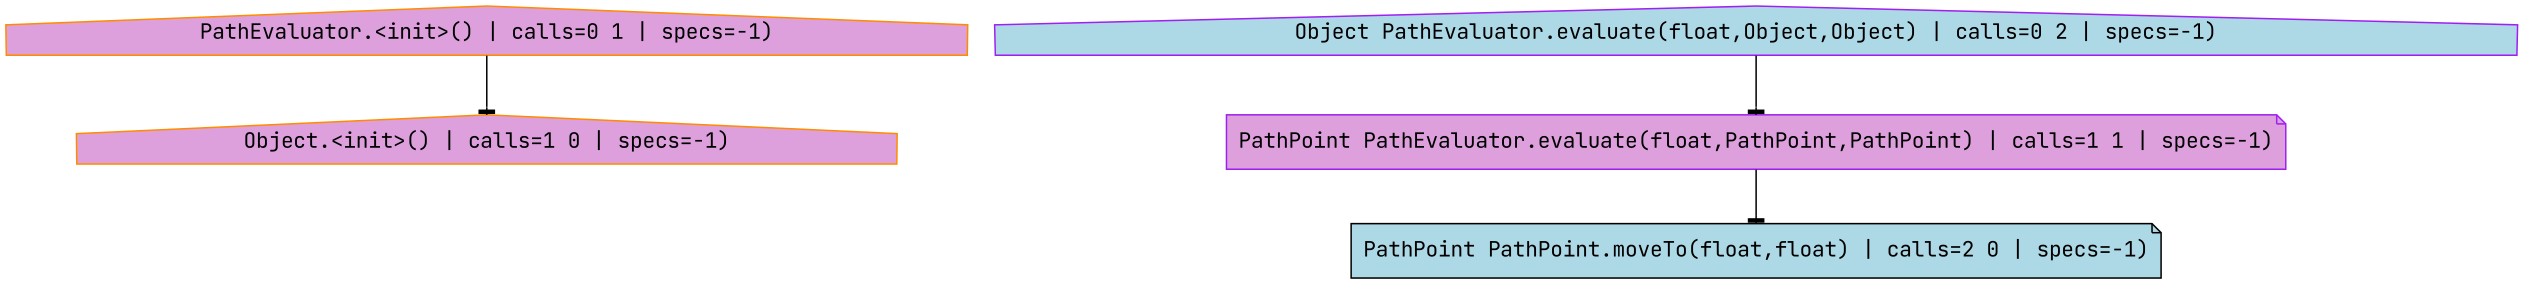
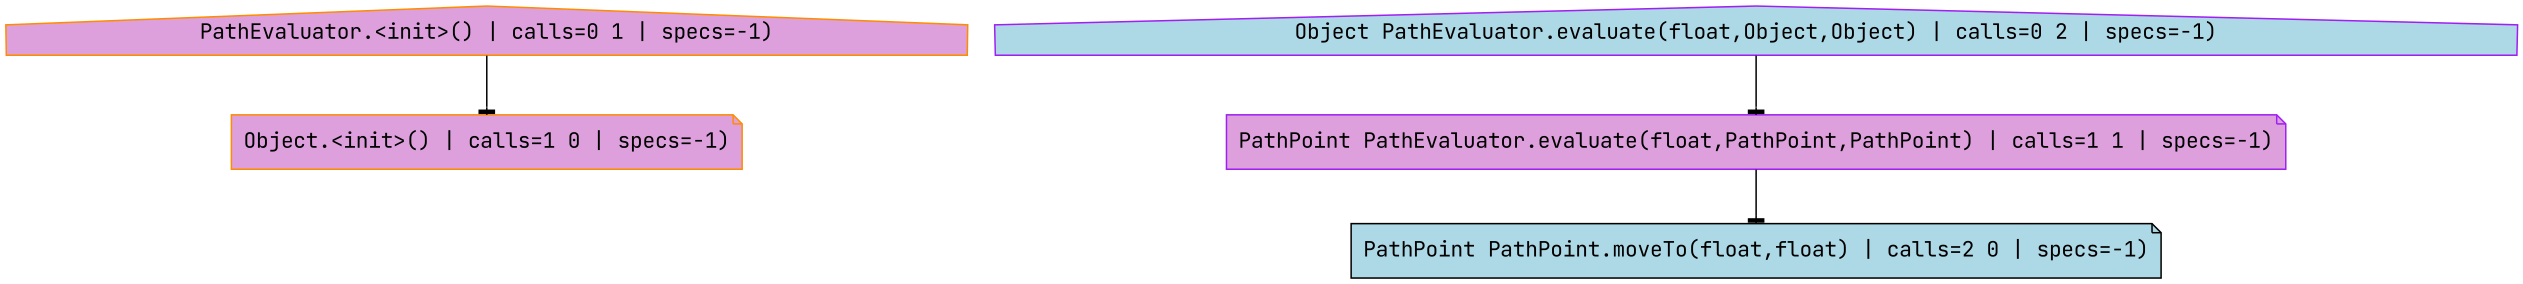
(487, 142) -> (487, 142)
